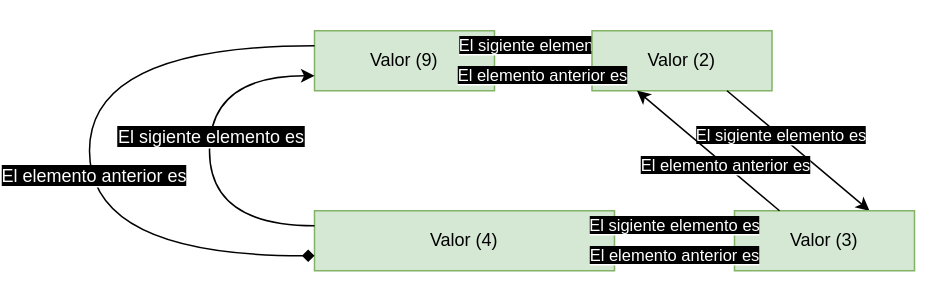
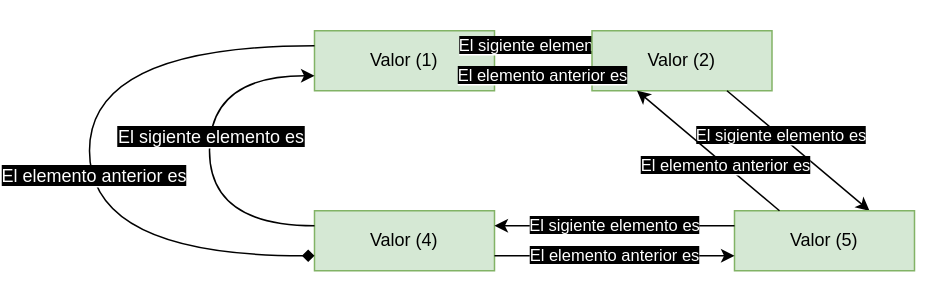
(404, 61) -> (404, 61)
(464, 241) -> (404, 241)
(824, 241) -> (824, 241)
